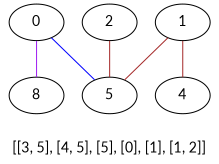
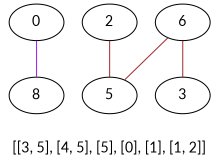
(183, 22) -> (183, 22)
(73, 59) -> none
(183, 95) -> (183, 95)
